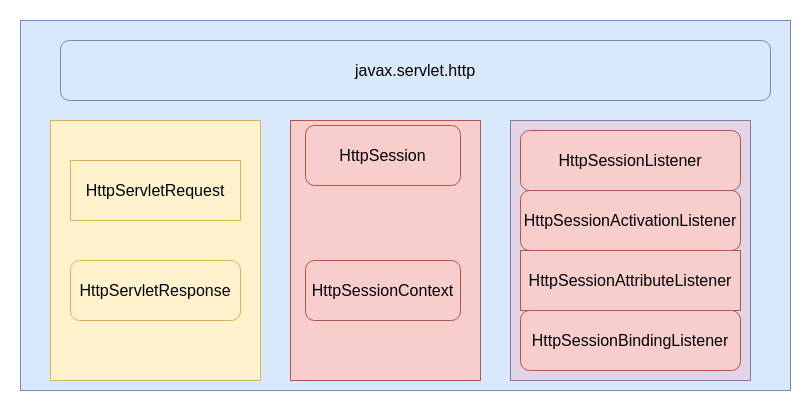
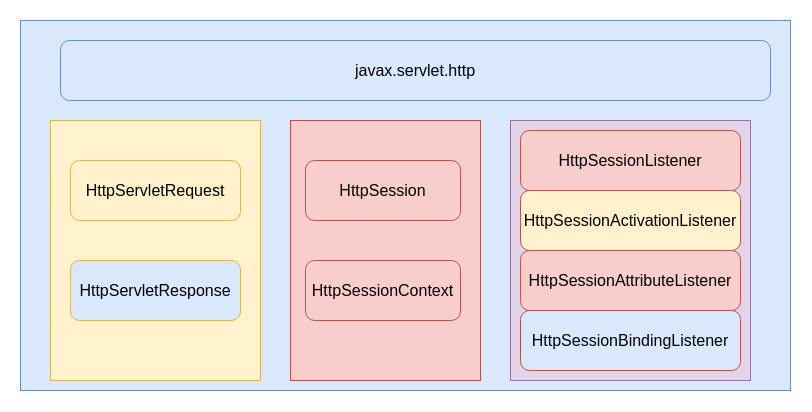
(383, 156) -> (383, 191)
(156, 191) -> (156, 191)
(631, 221) -> (631, 221)
(631, 281) -> (631, 281)
(156, 291) -> (156, 291)
(631, 341) -> (631, 341)
